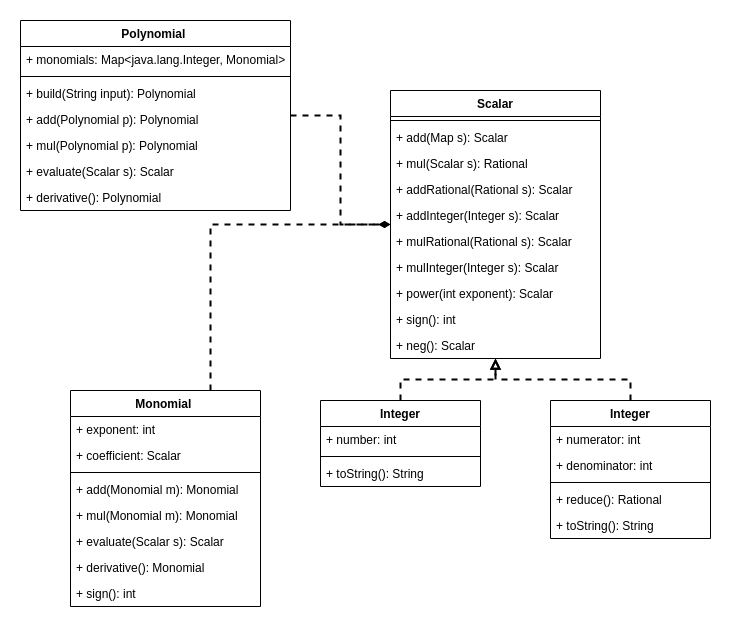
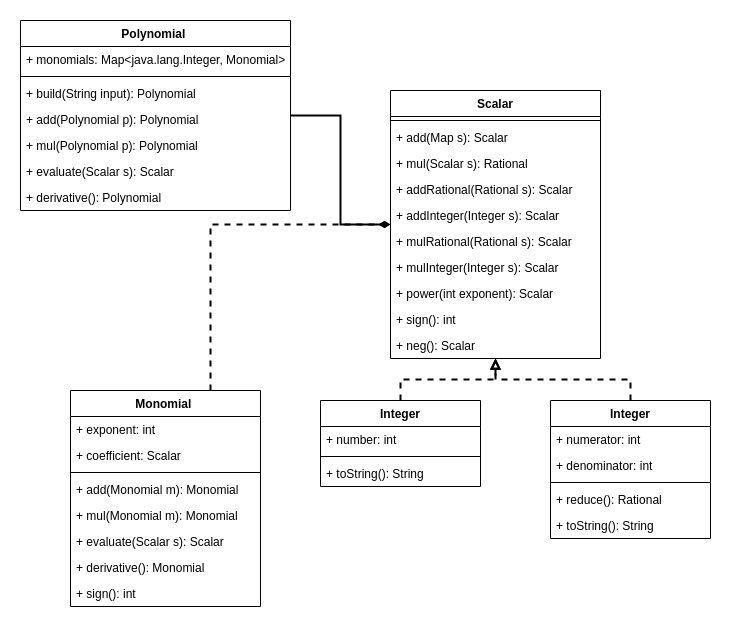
(341, 147) -> (341, 147)
